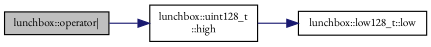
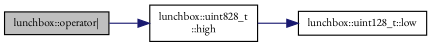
(204, 23) -> (204, 23)
(363, 23) -> (363, 23)
